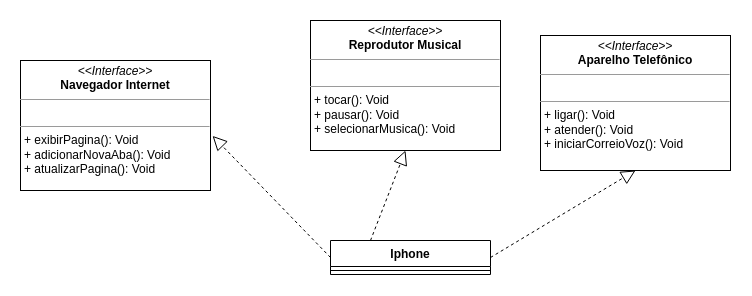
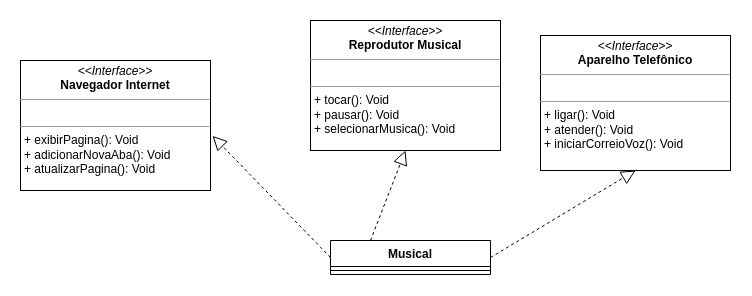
(411, 255) -> (411, 255)
